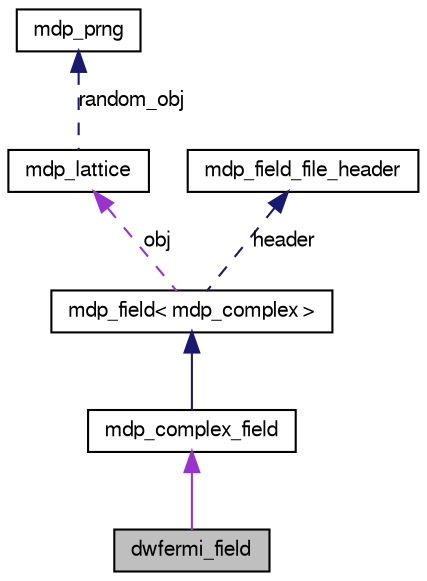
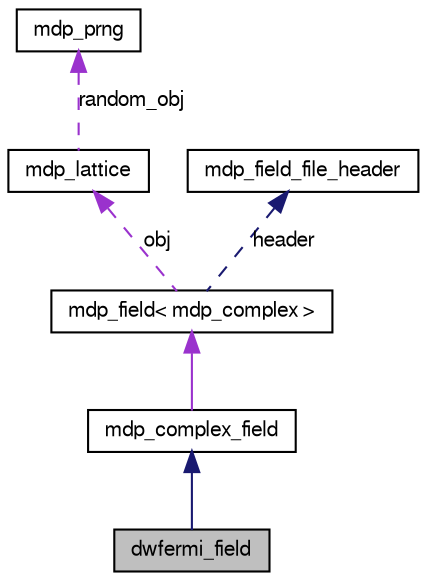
(79, 111) -> (79, 111)
(192, 382) -> (192, 382)
(192, 501) -> (192, 501)
